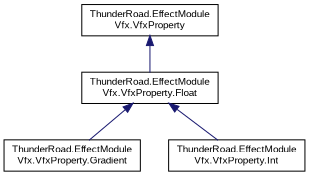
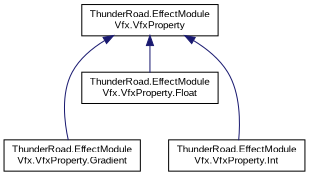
(107, 125) -> (68, 83)
(198, 125) -> (233, 83)
